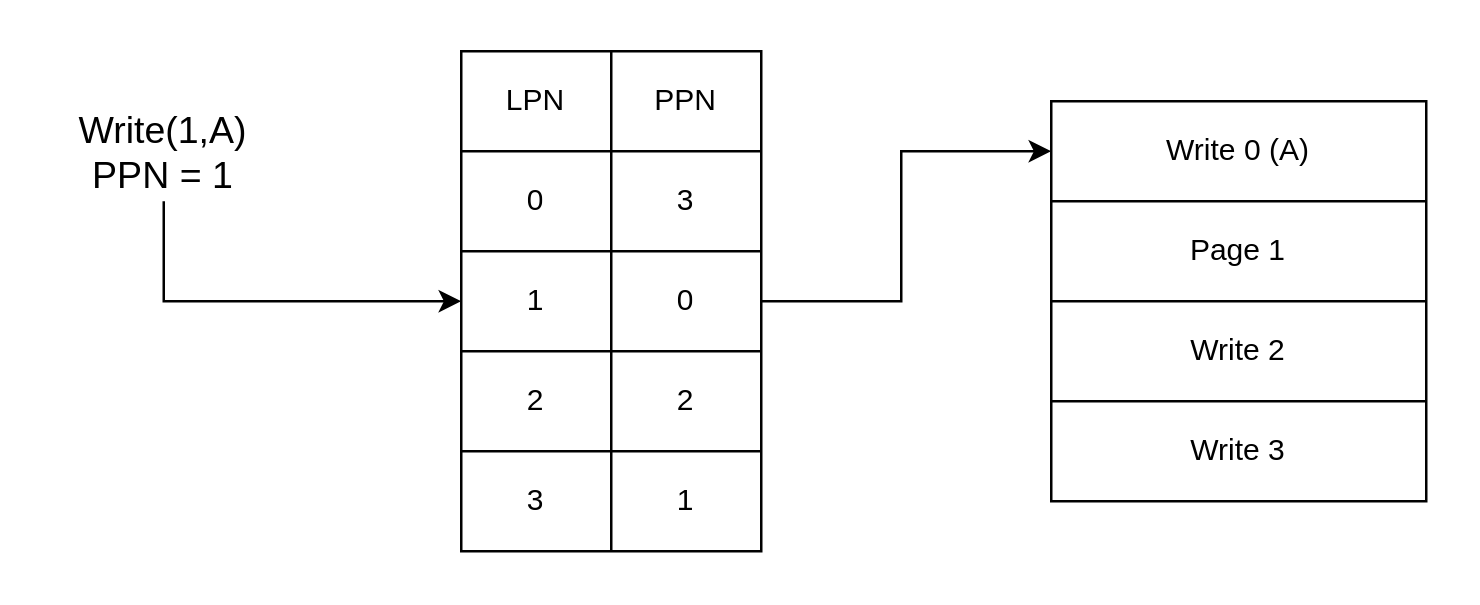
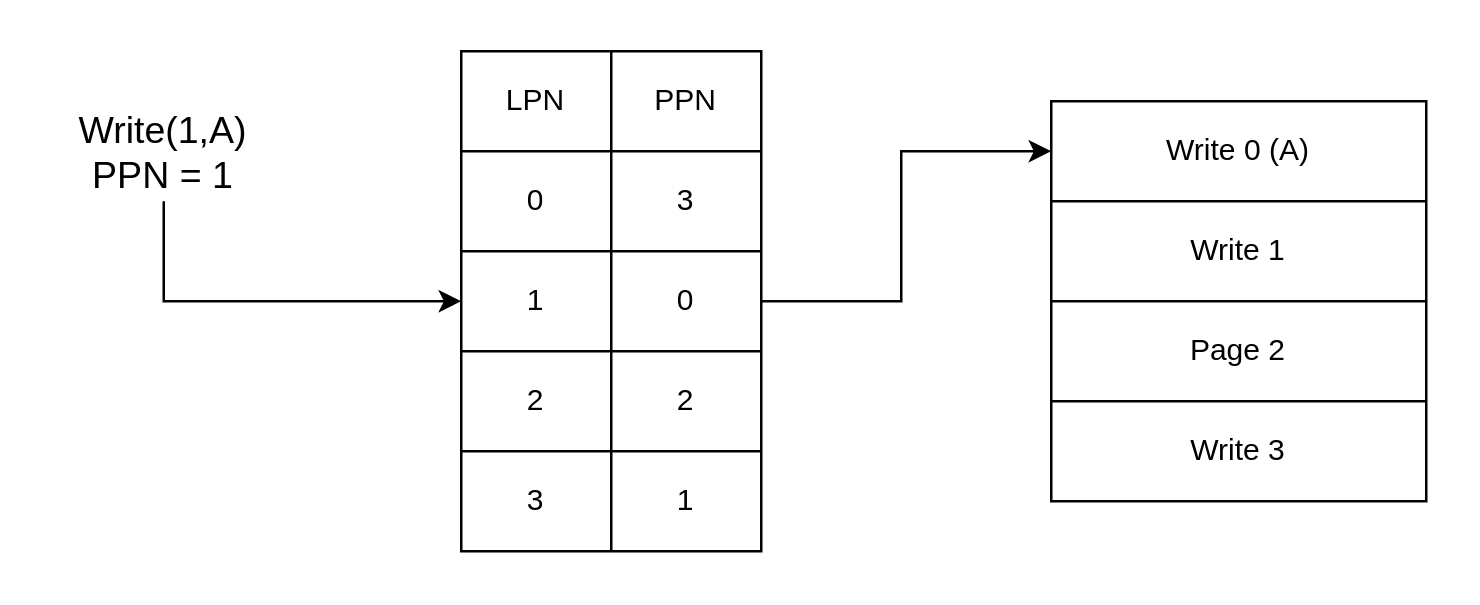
(1239, 251) -> (1239, 251)
(1239, 351) -> (1239, 351)
